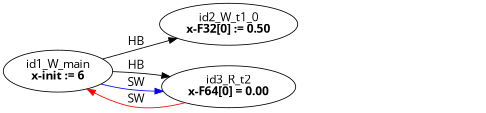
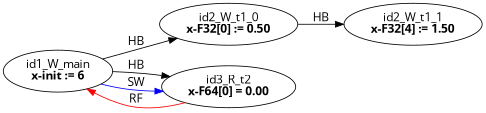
none -> (413, 24)
(136, 99) -> (136, 99)
